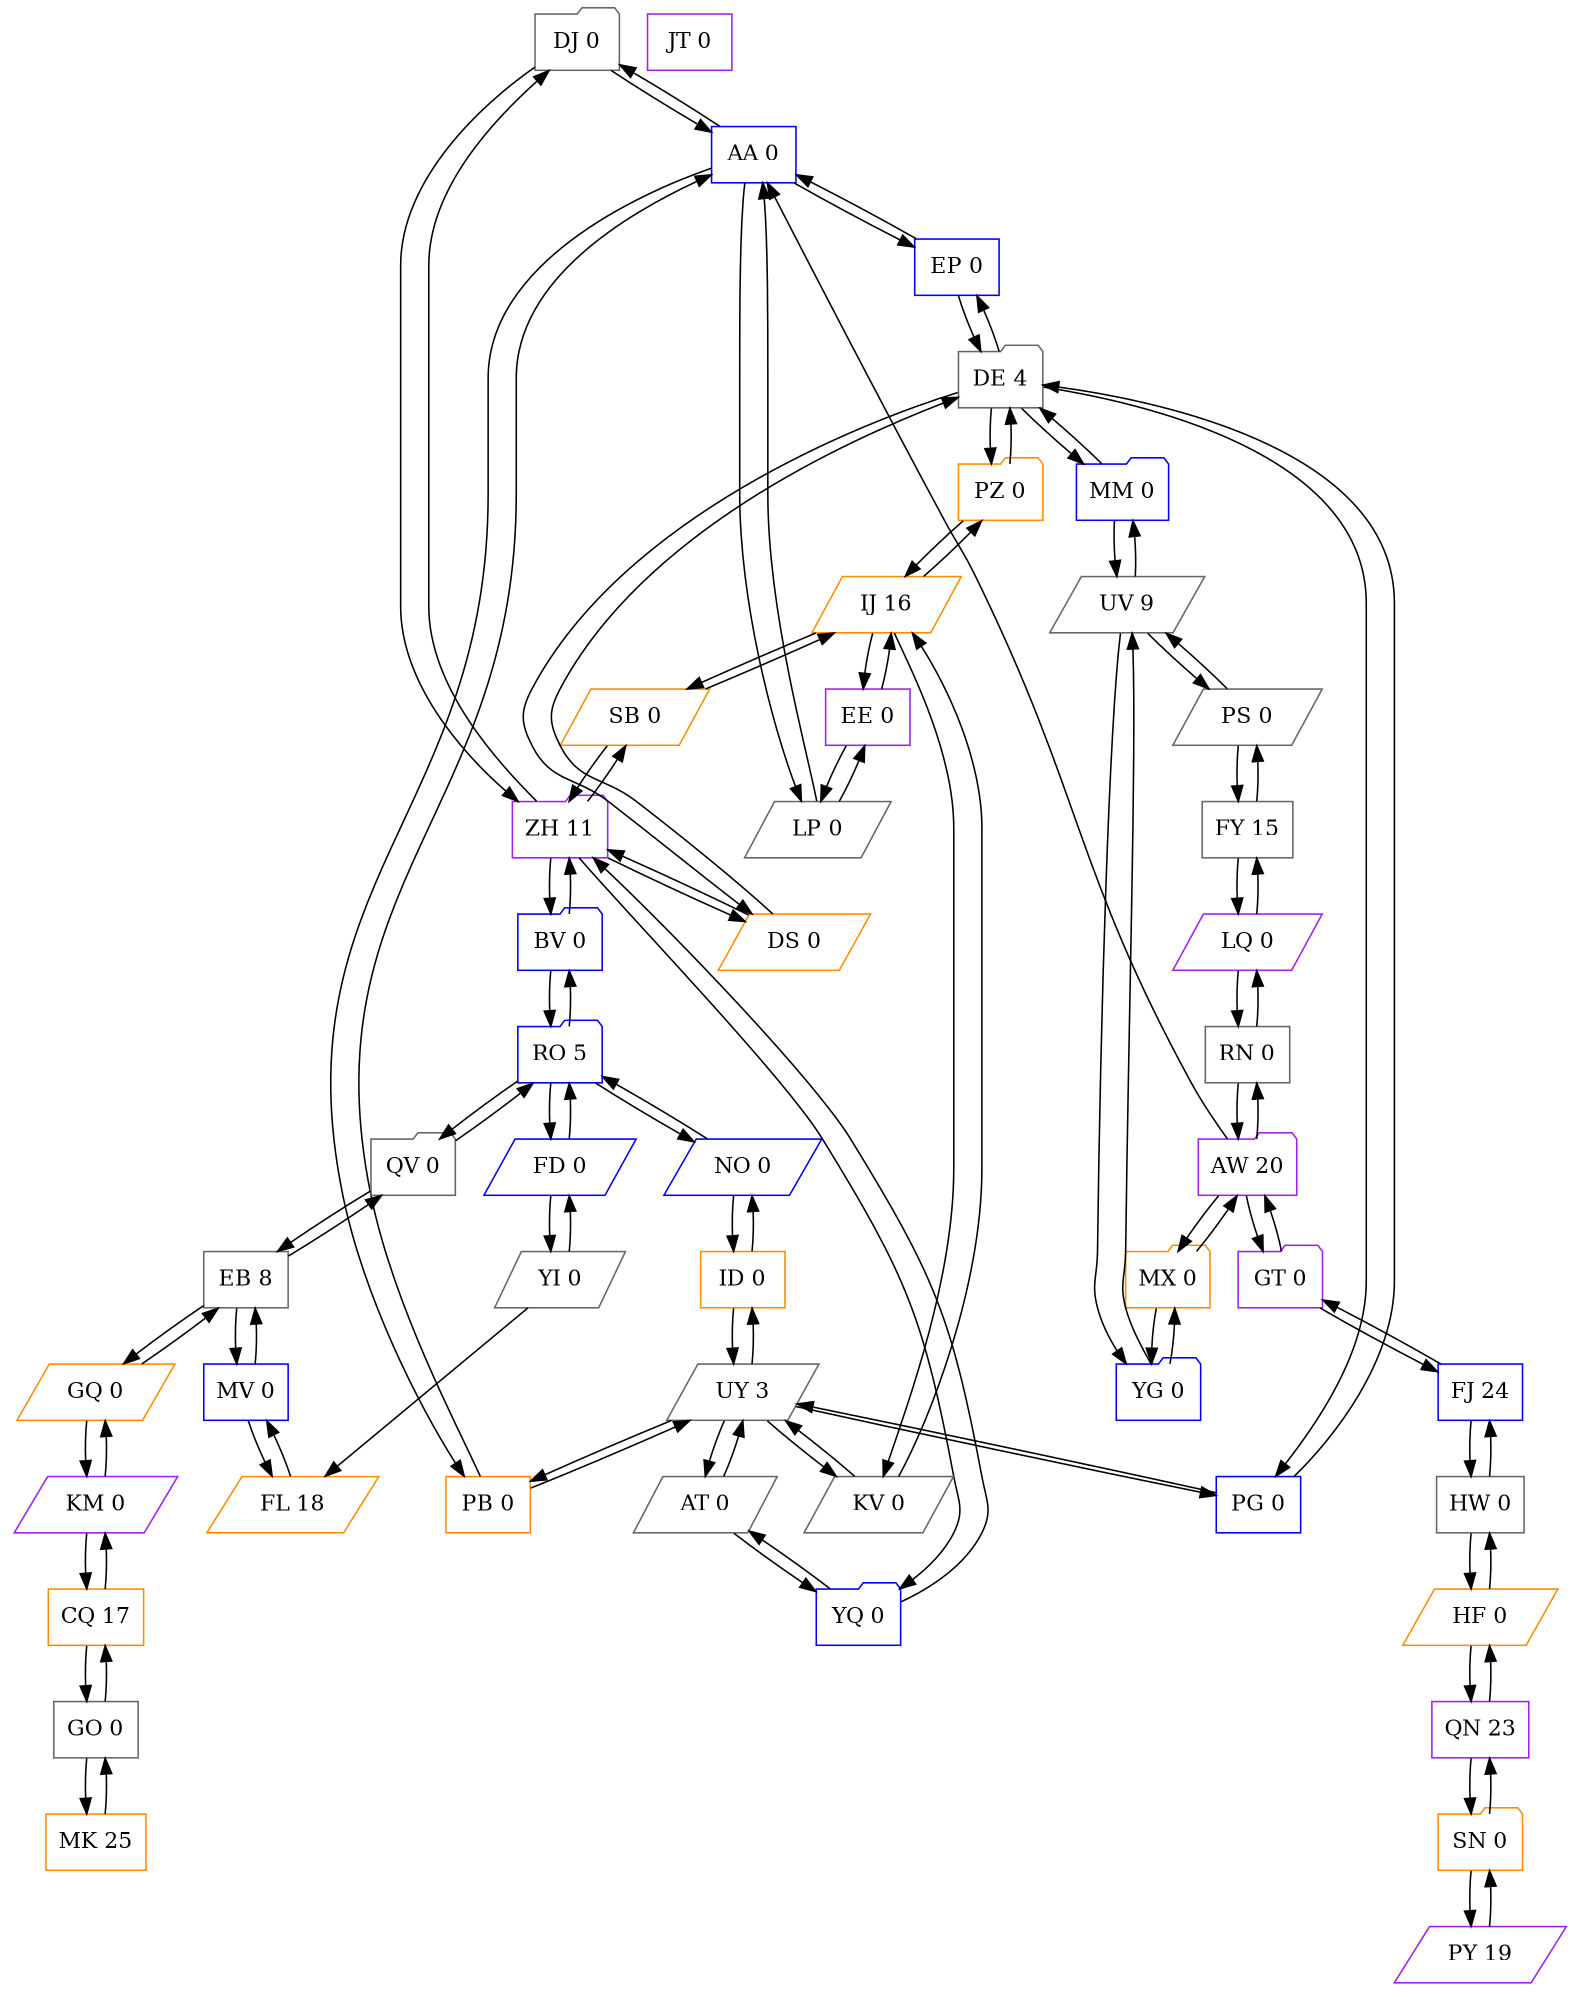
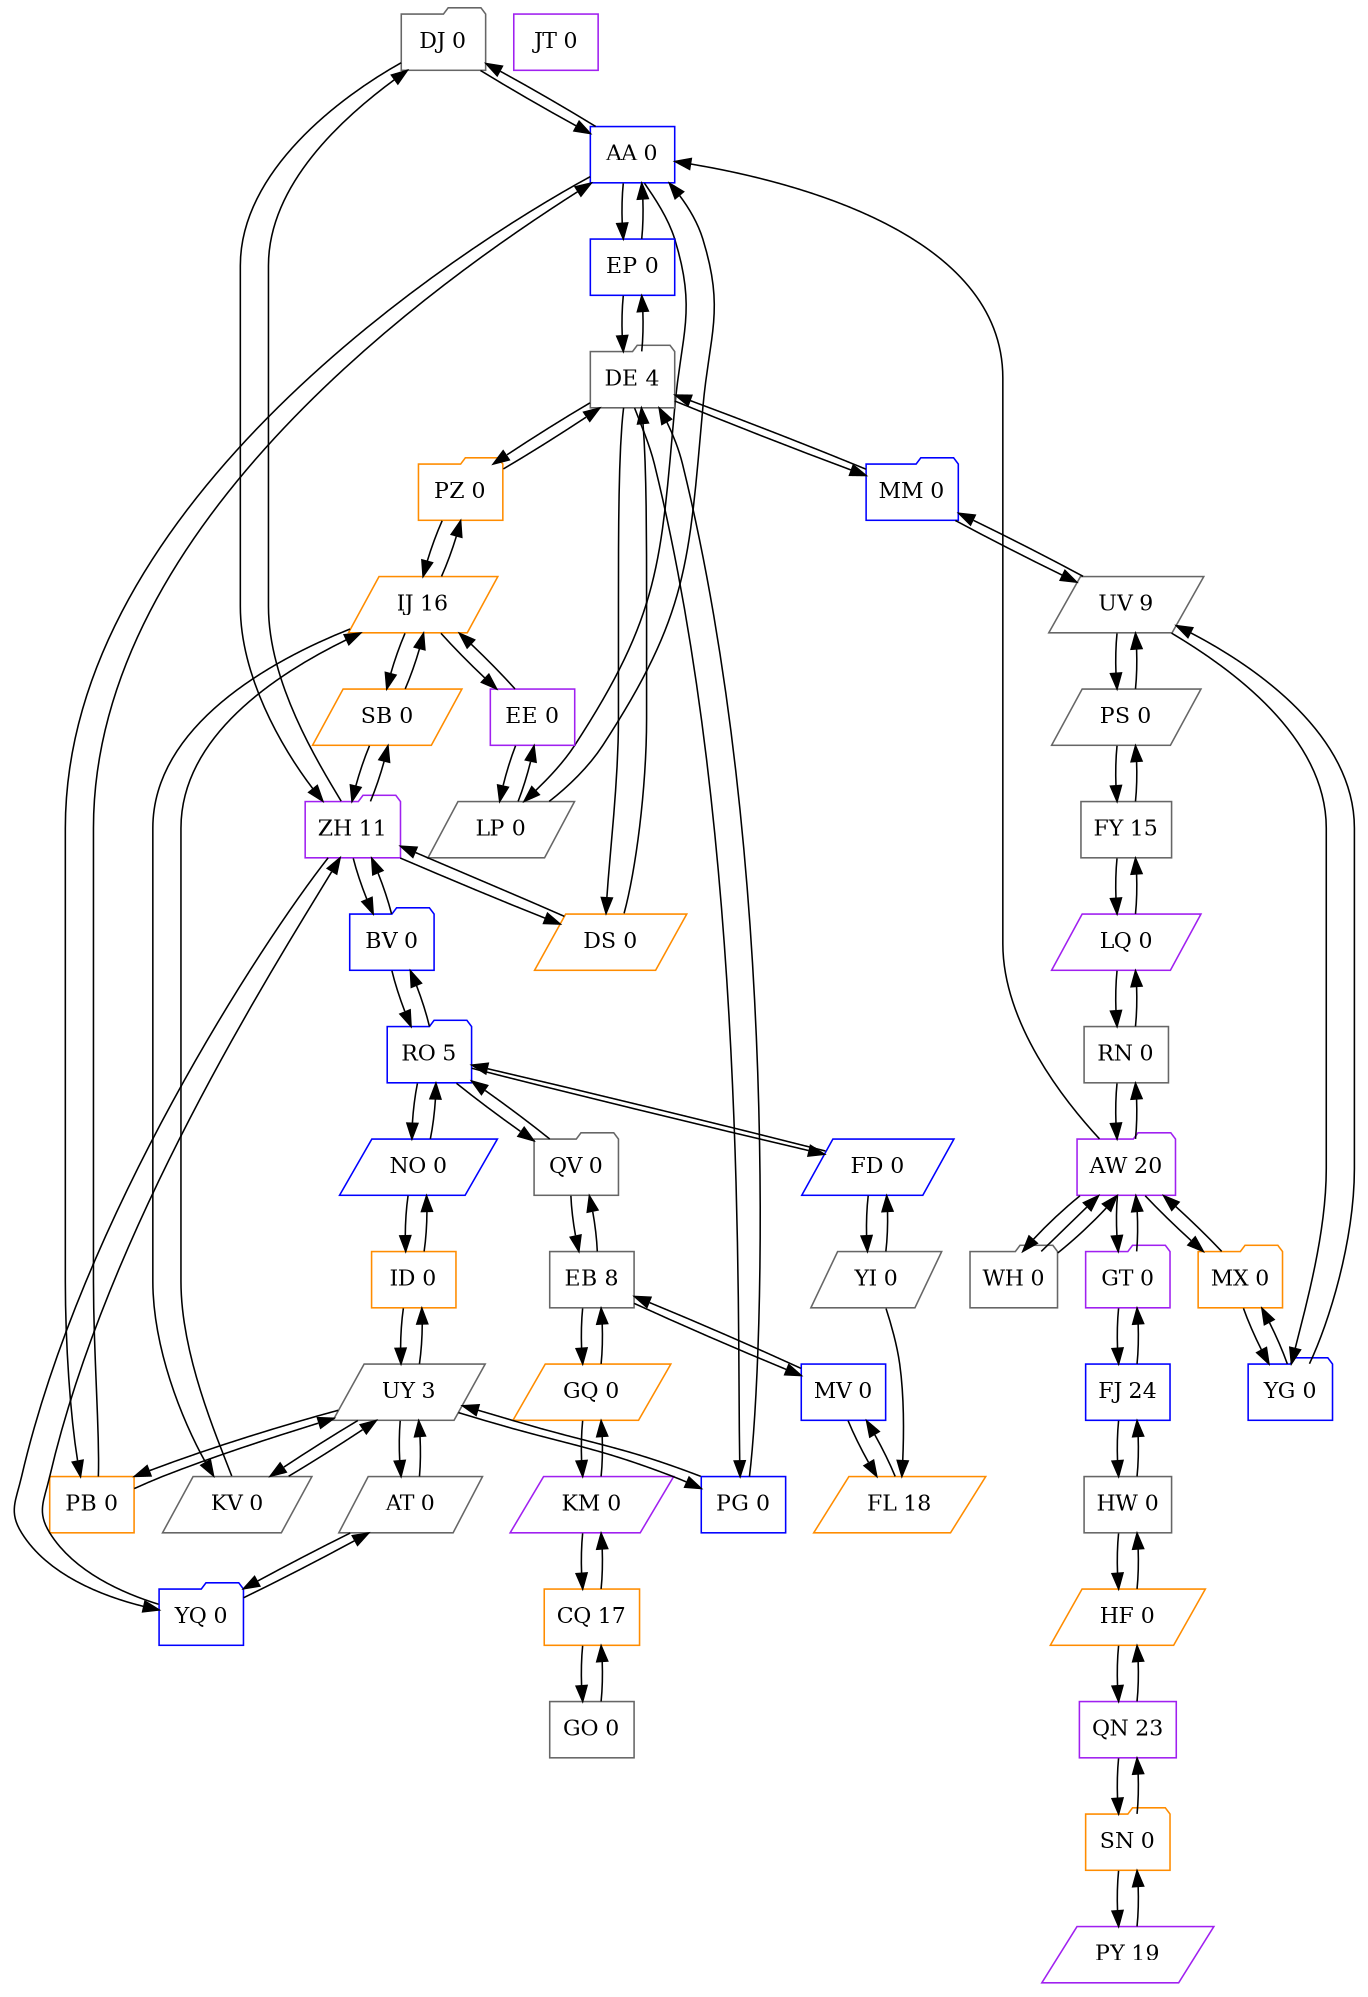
none -> (1014, 1280)
(96, 1842) -> none
